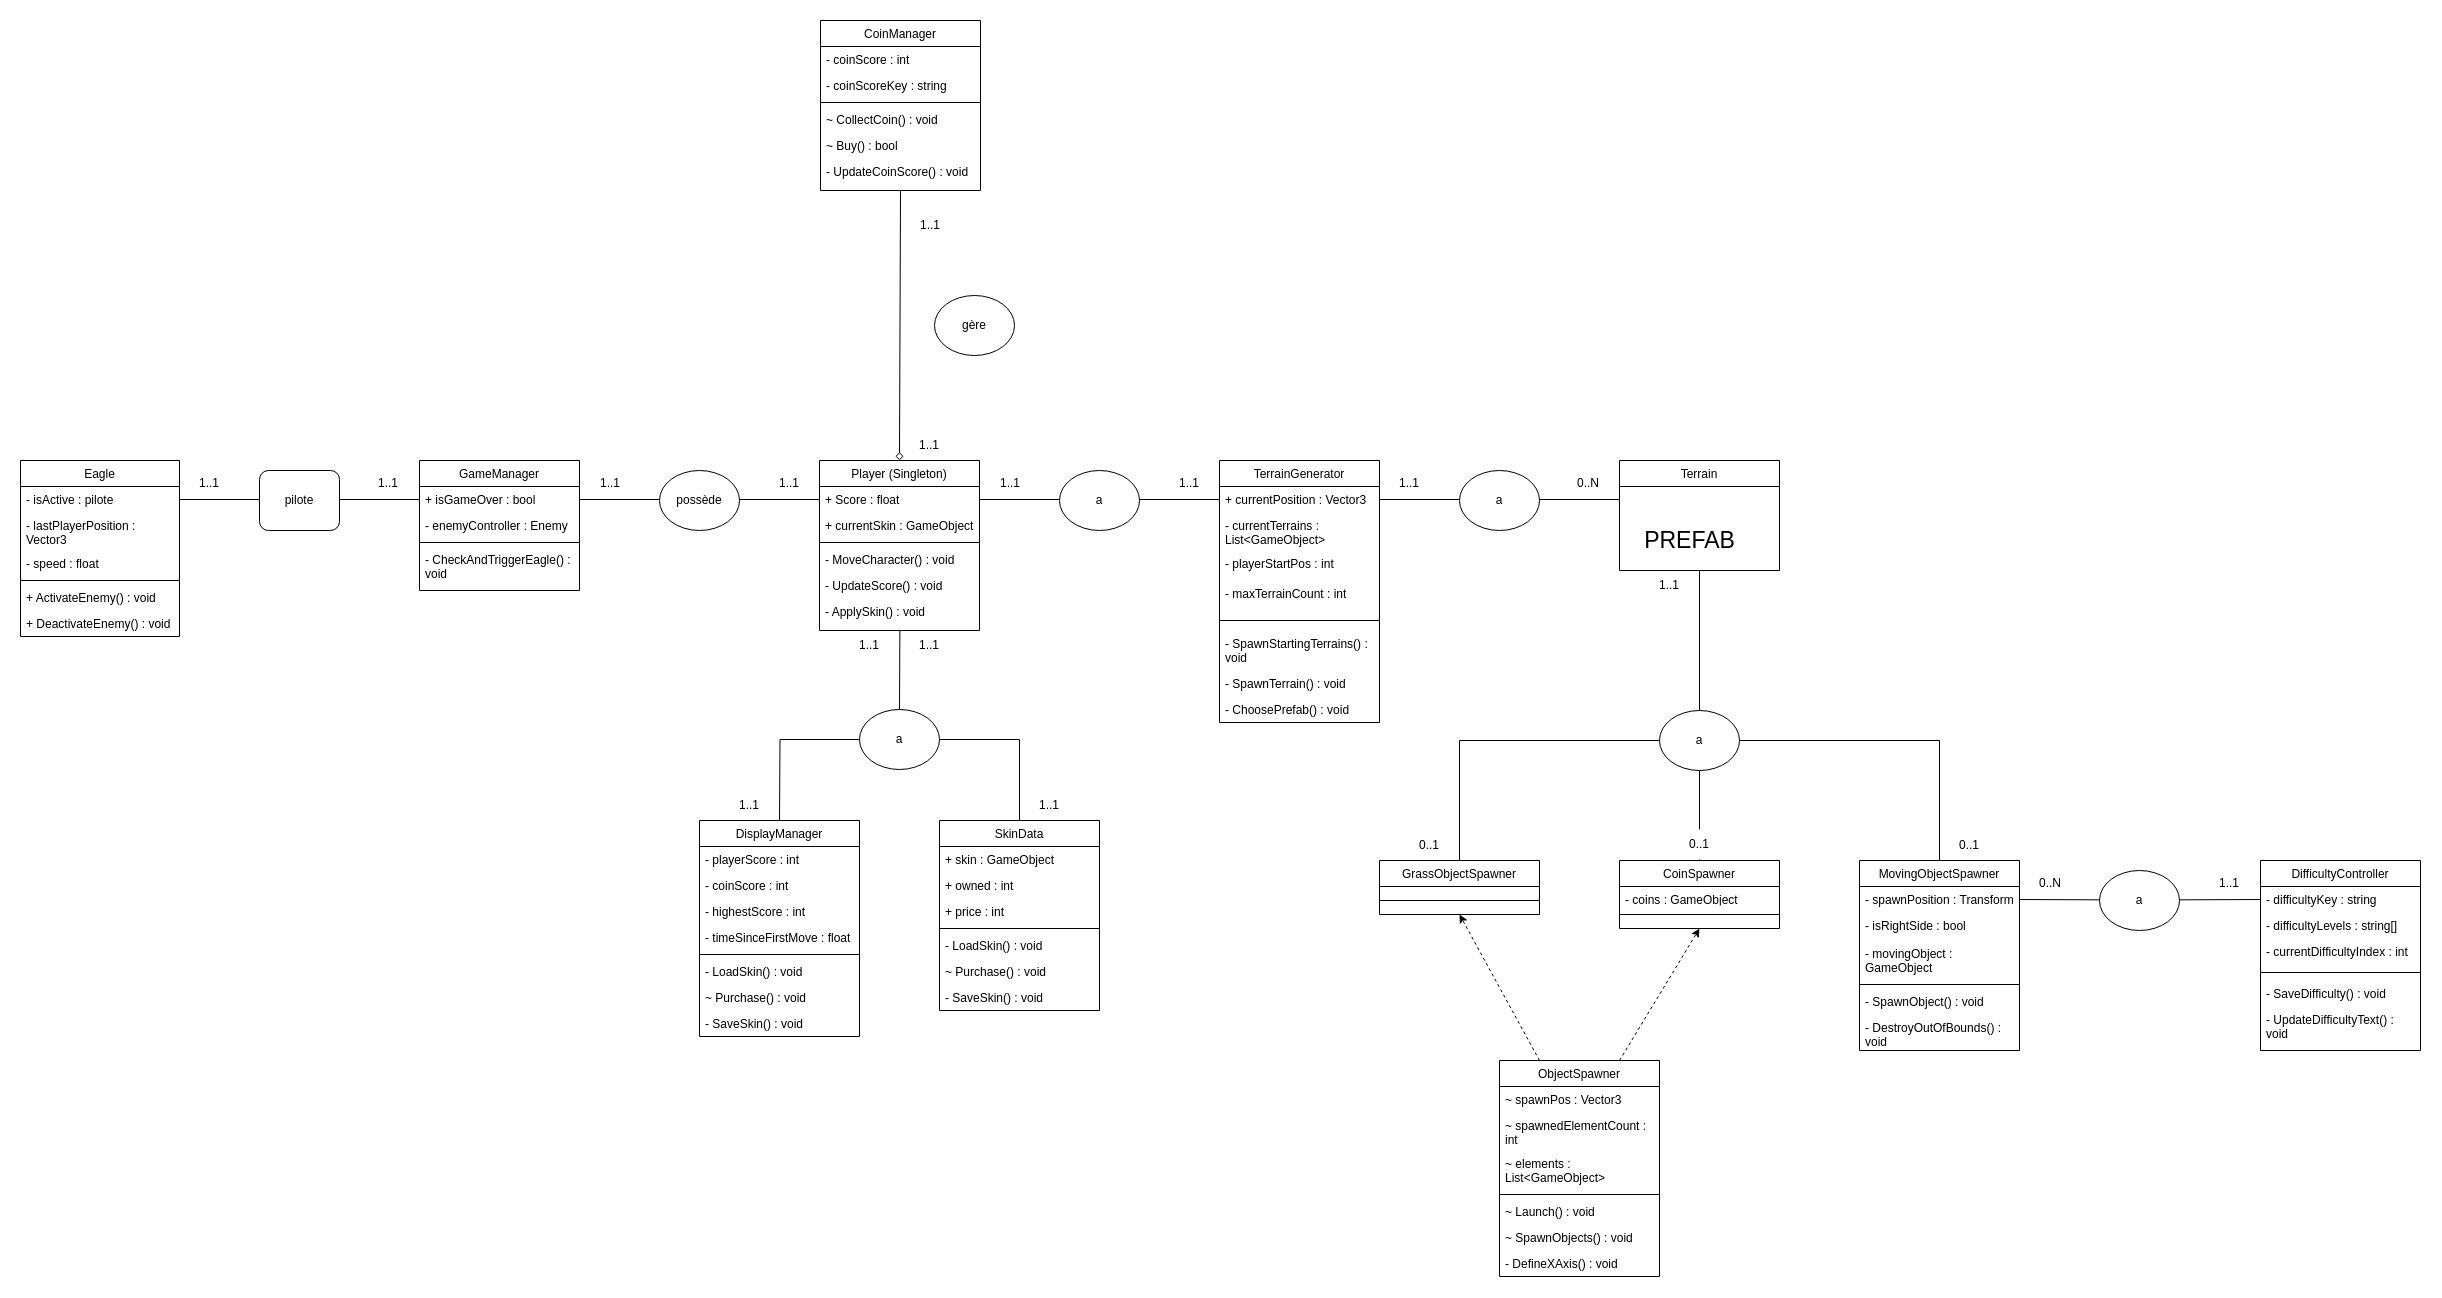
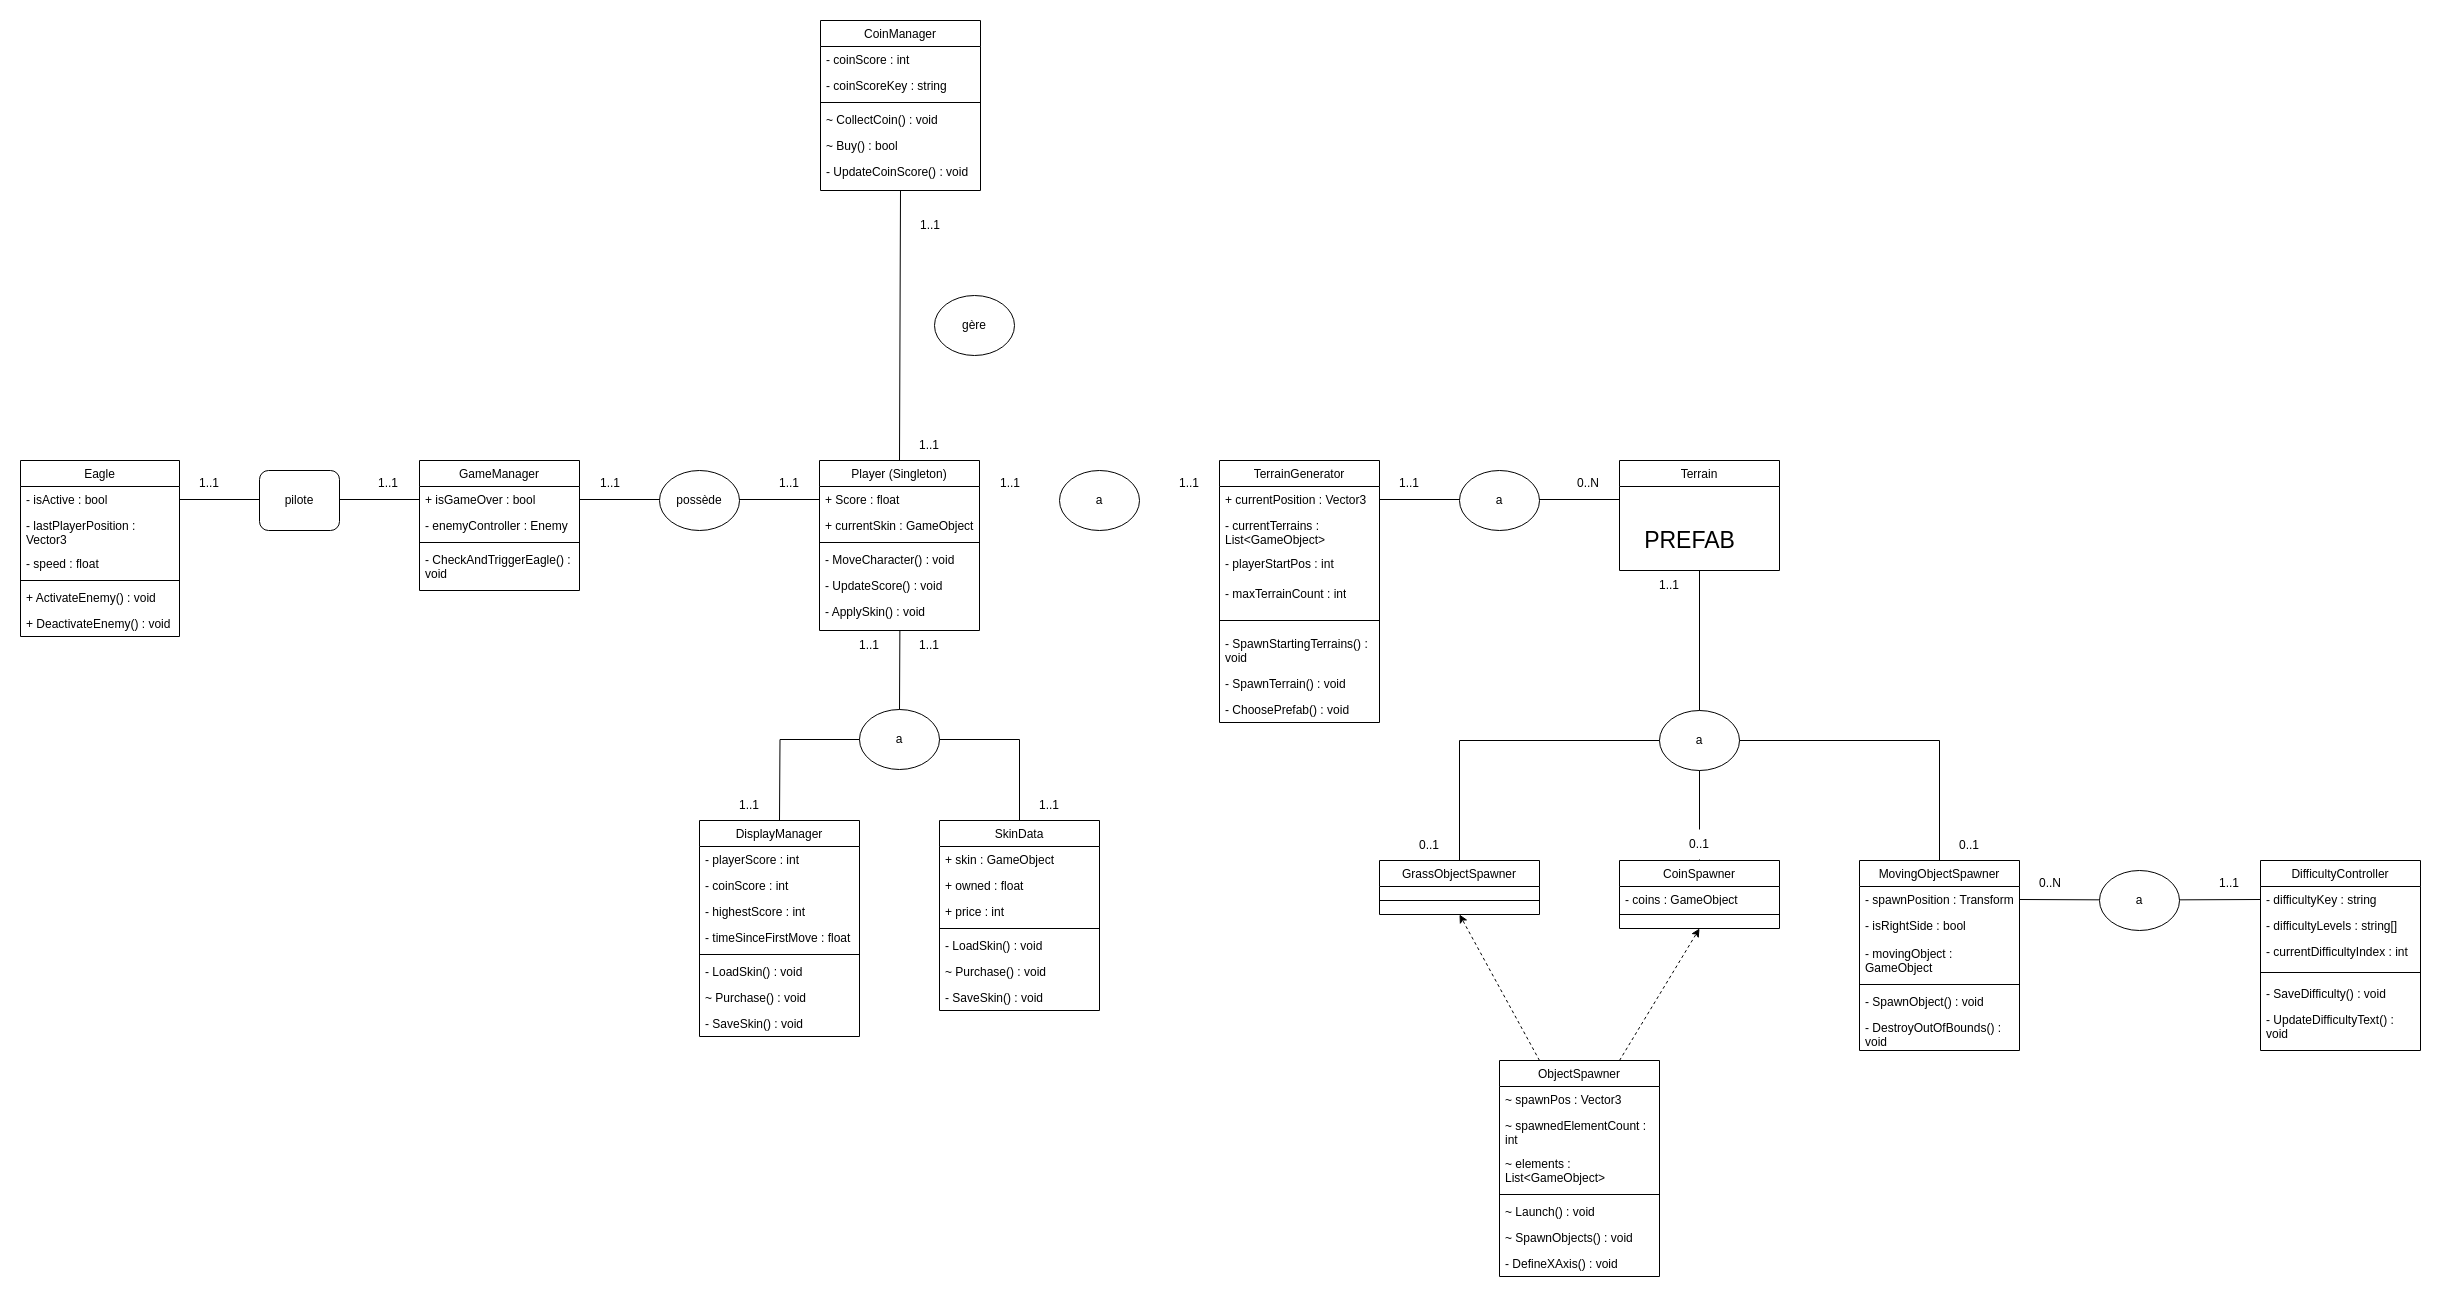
(900, 452) -> (900, 456)
(77, 500) -> (72, 500)
(1021, 500) -> none
(981, 886) -> (988, 886)
